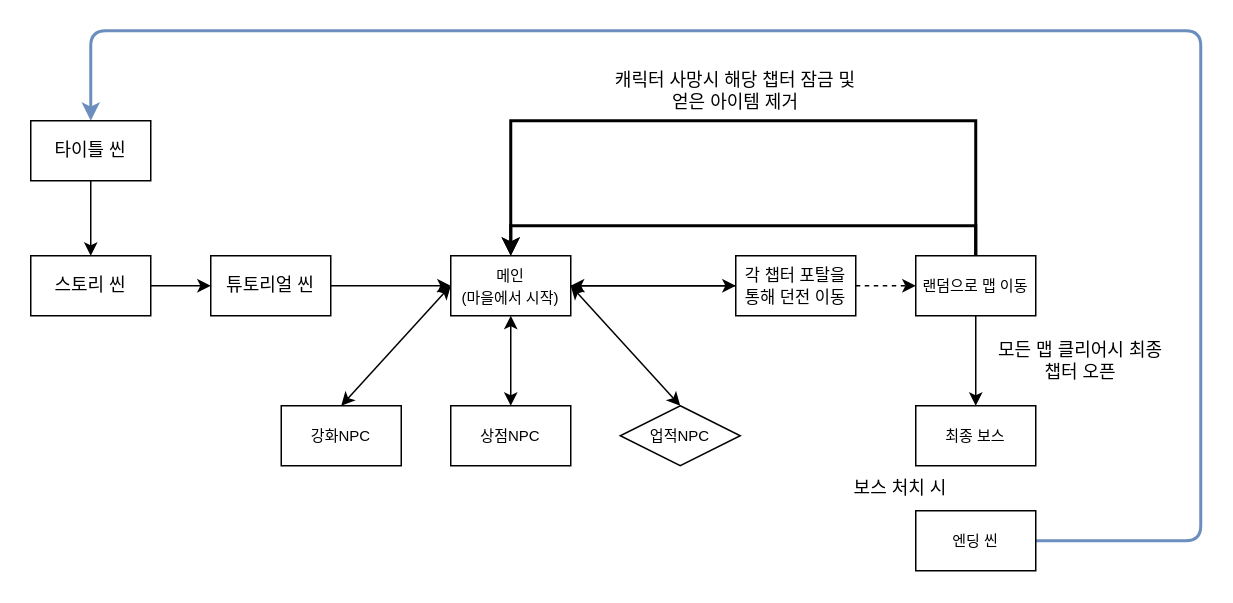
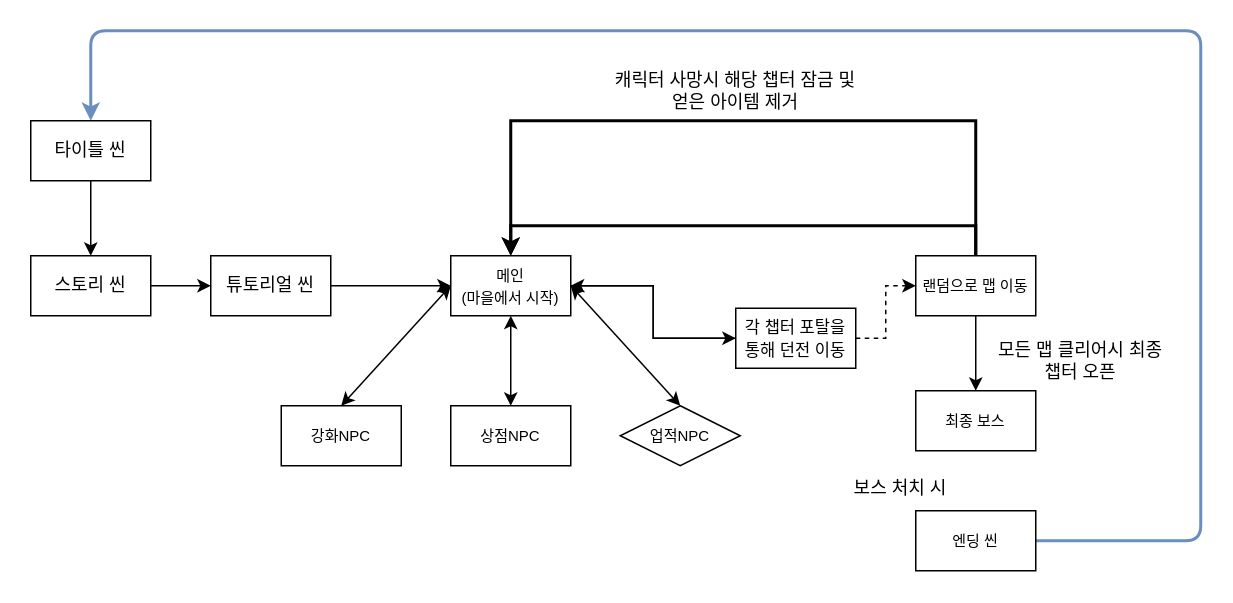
(796, 286) -> (796, 338)
(976, 436) -> (976, 421)
